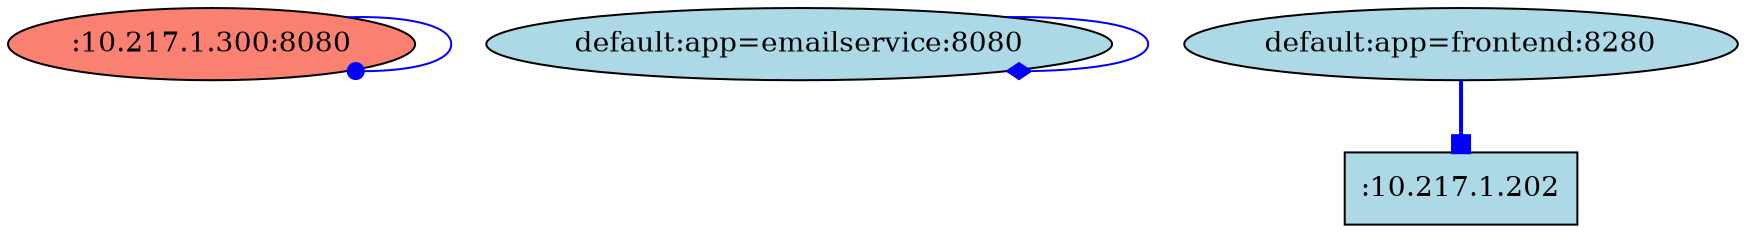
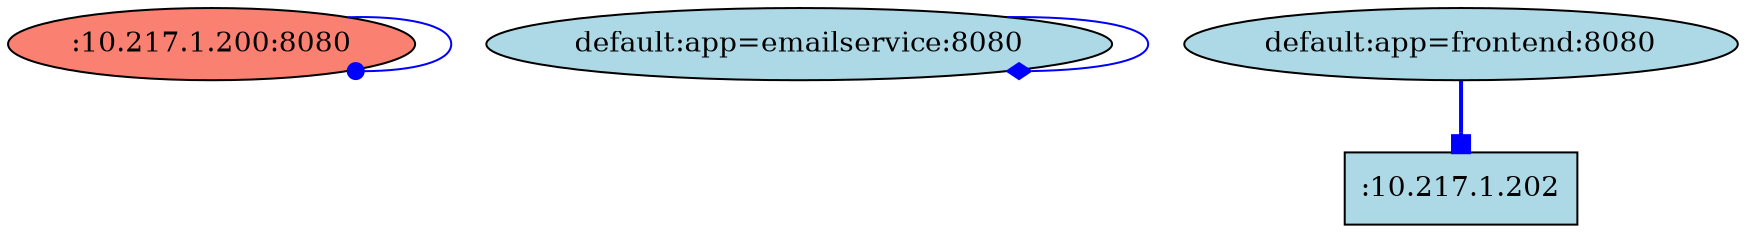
(212, 44) -> (212, 44)
(1461, 44) -> (1461, 44)
